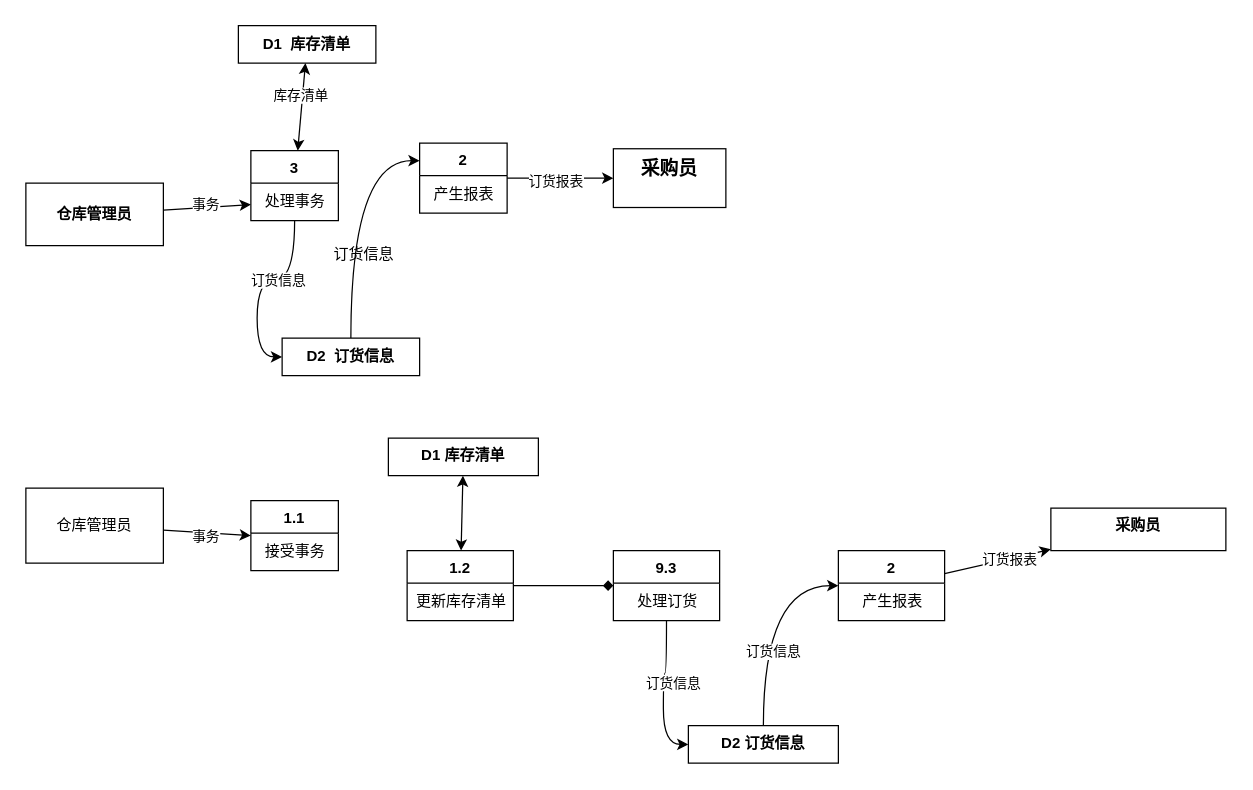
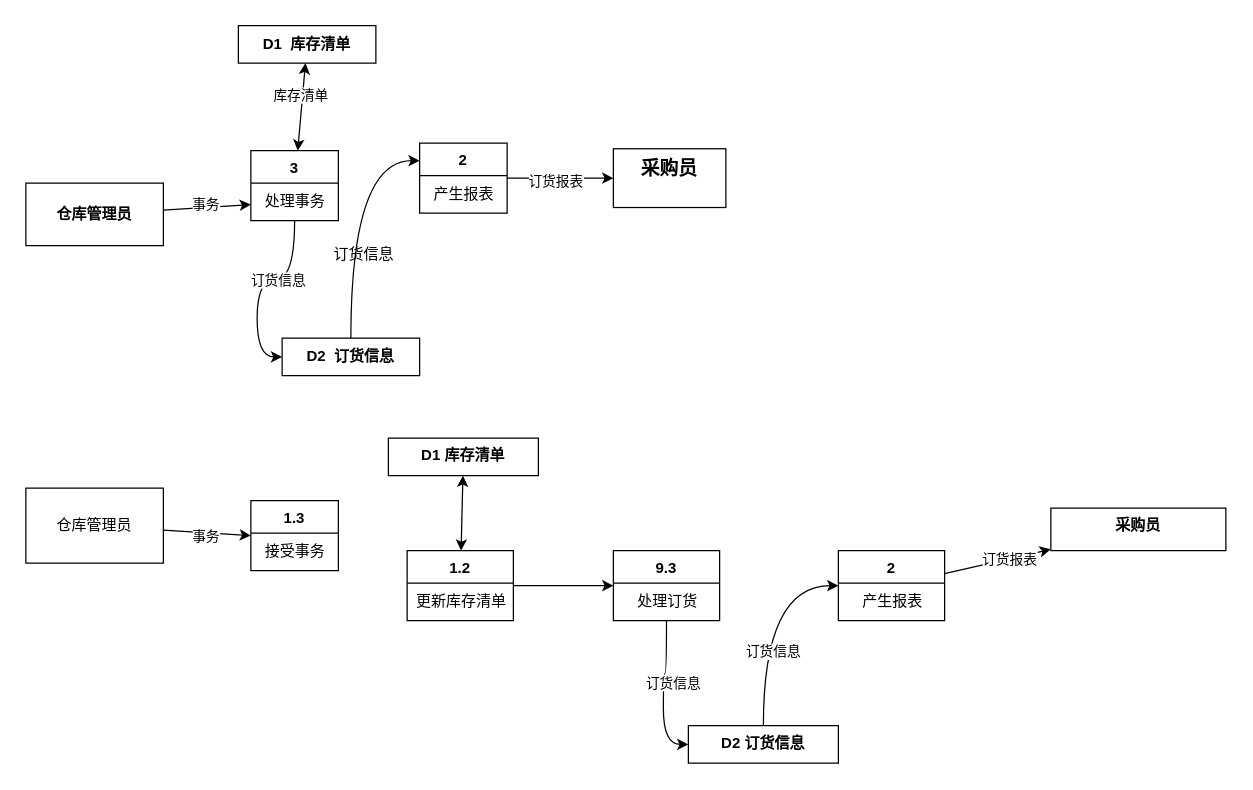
(294, 518) -> (294, 518)
(602, 586) -> (603, 586)
